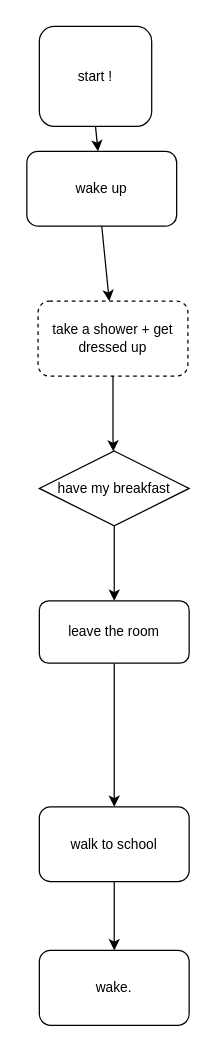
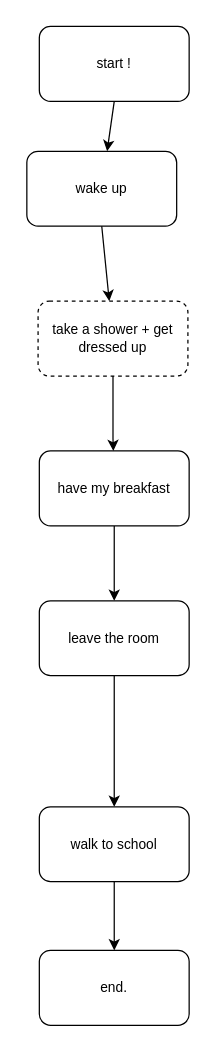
(96, 76) -> (114, 63)
(114, 488) -> (114, 488)
(114, 632) -> (114, 638)
(114, 988) -> (114, 988)
